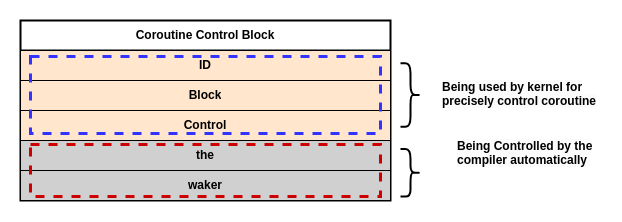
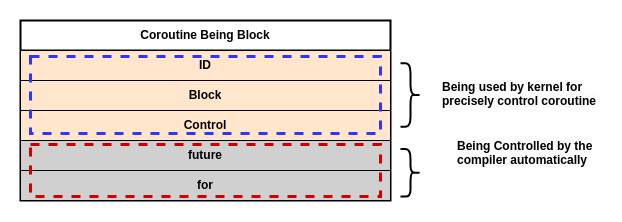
(206, 36) -> (206, 36)
(206, 156) -> (206, 156)
(206, 186) -> (206, 186)
